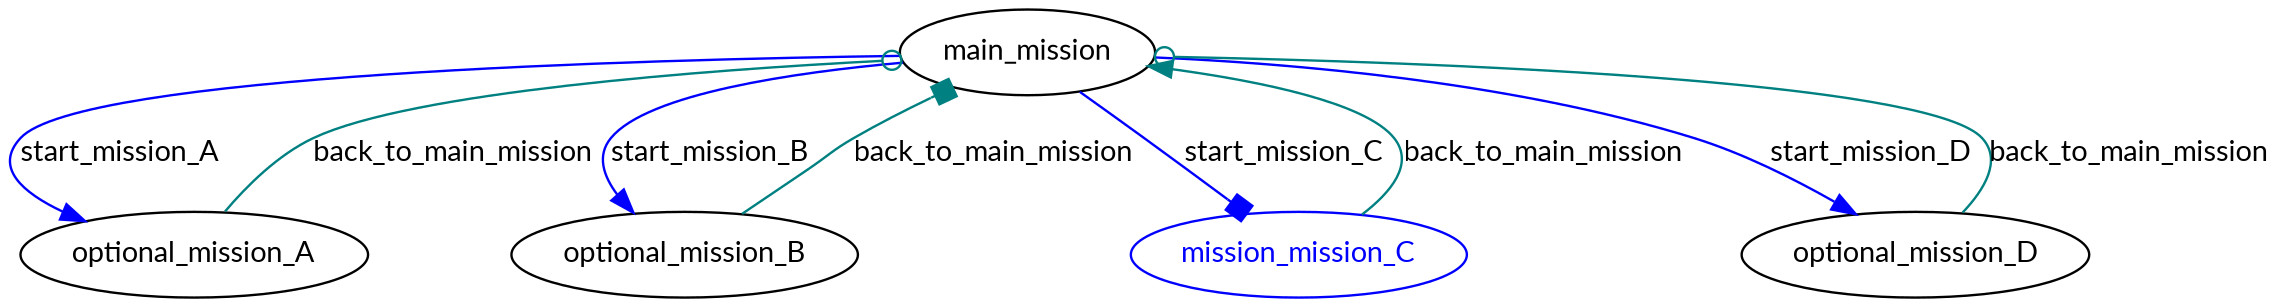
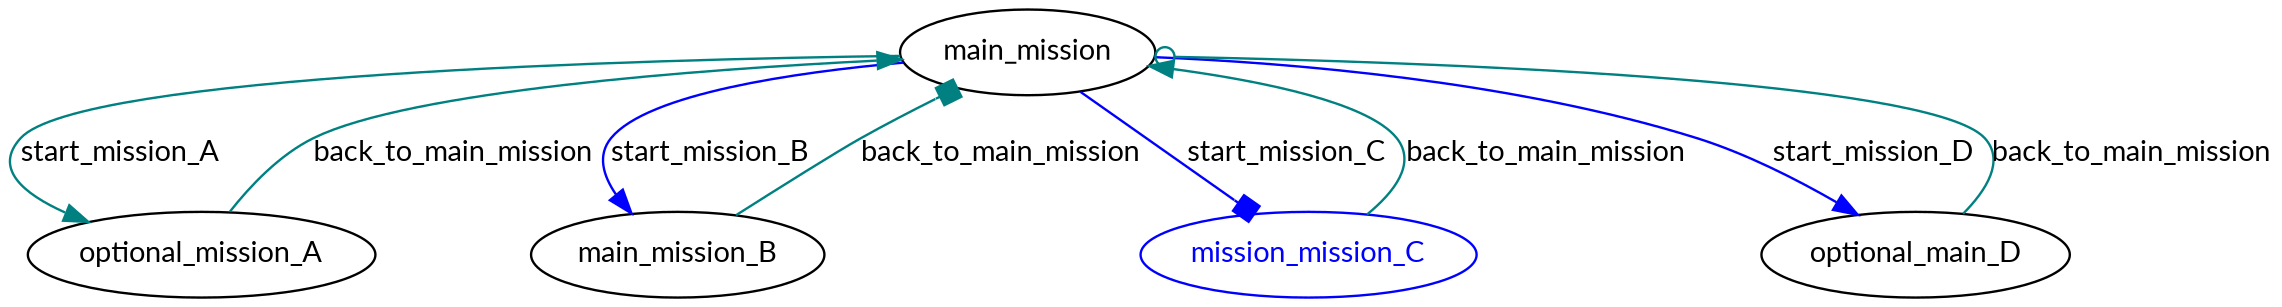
(405, 73) -> (404, 73)
(538, 90) -> (537, 89)
(685, 255) -> (678, 255)
(1915, 255) -> (1916, 255)
